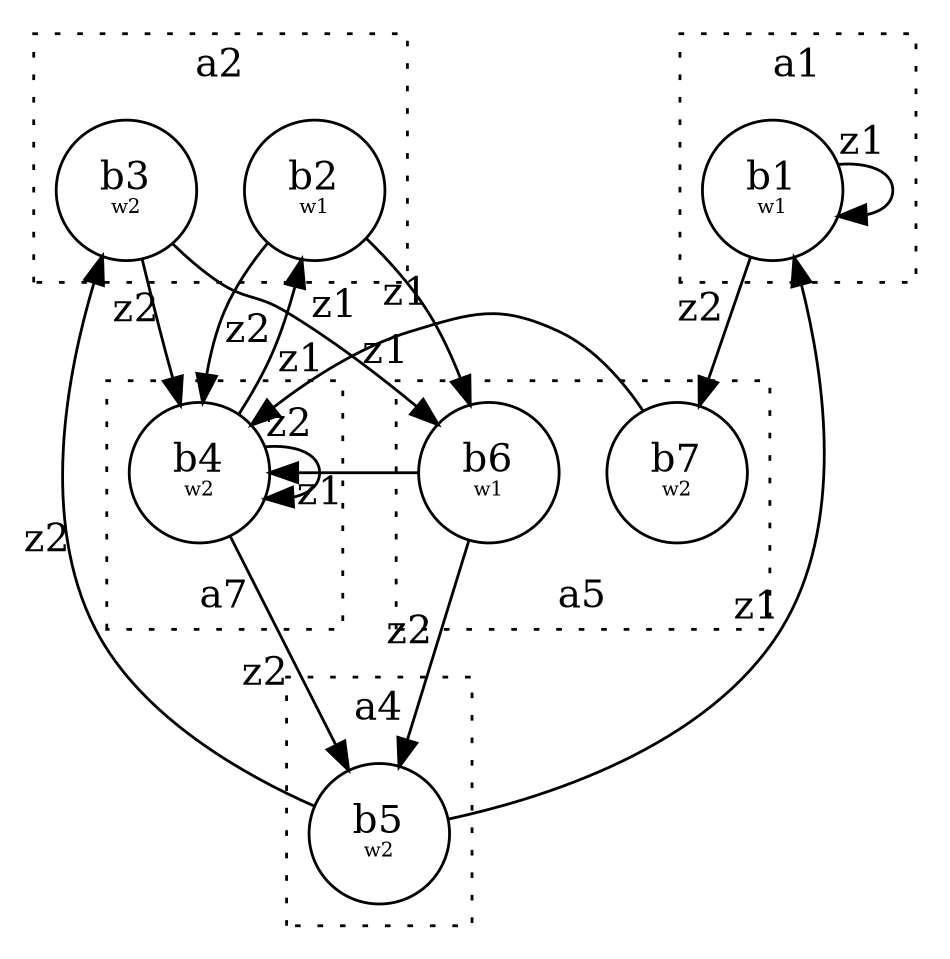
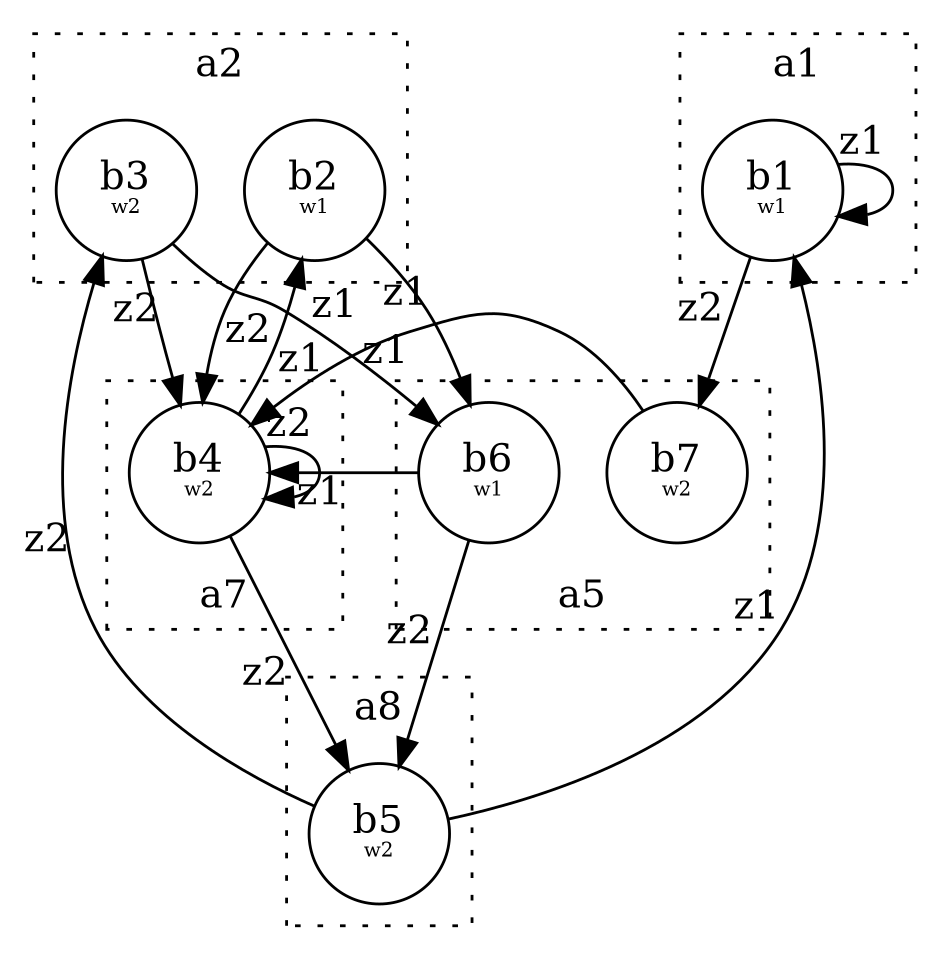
(379, 709) -> (379, 709)
